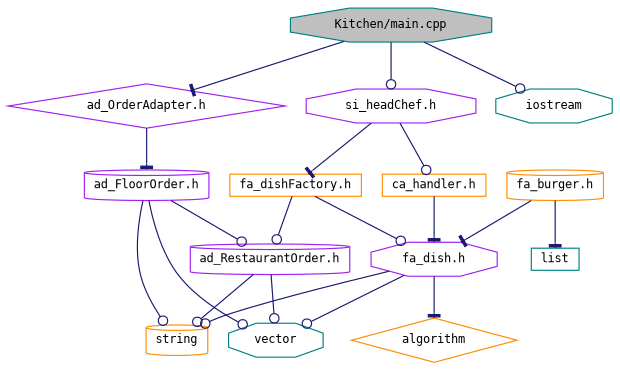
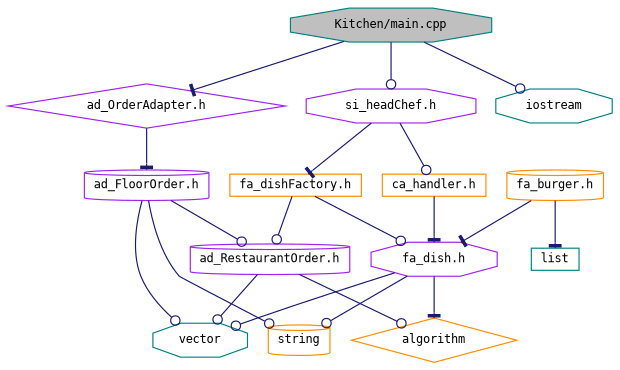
(227, 297) -> (348, 298)
